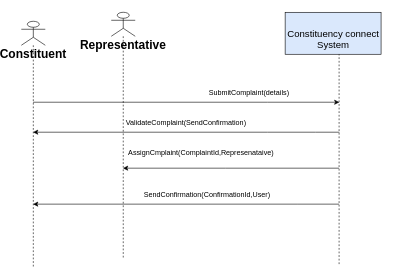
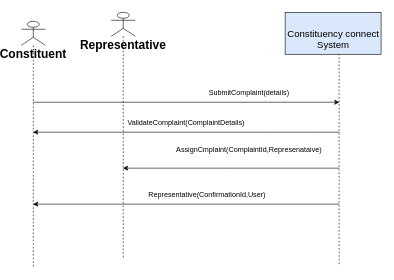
(186, 123) -> (186, 123)
(201, 153) -> (249, 150)
(207, 195) -> (207, 195)
